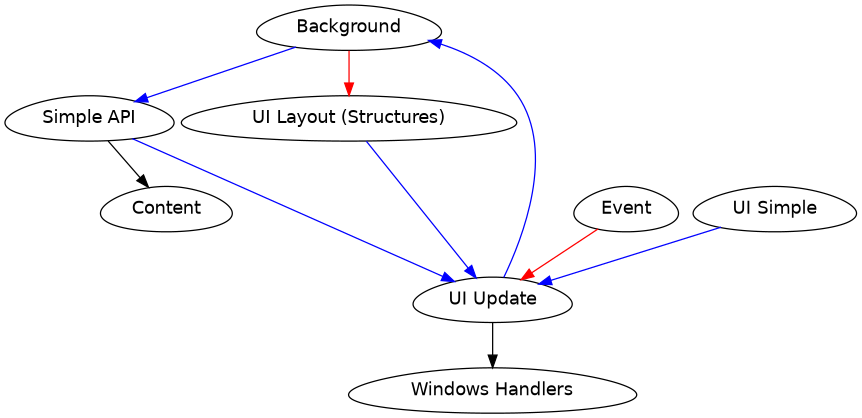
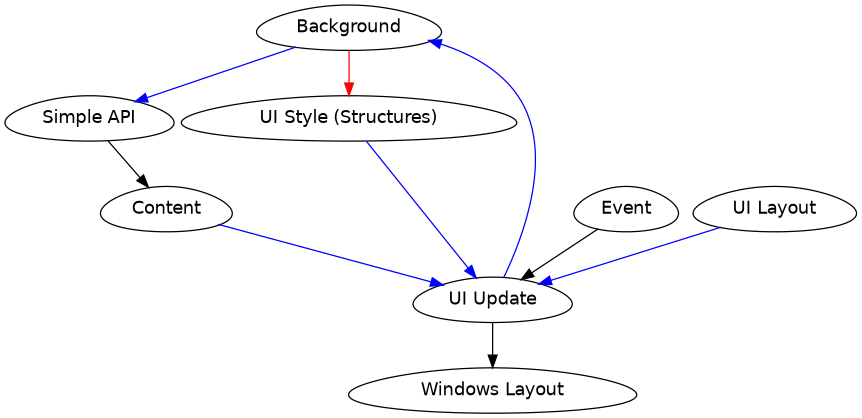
(349, 118) -> (349, 118)
(288, 208) -> (325, 253)
(775, 209) -> (775, 209)
(565, 251) -> (565, 251)
(493, 391) -> (493, 391)
